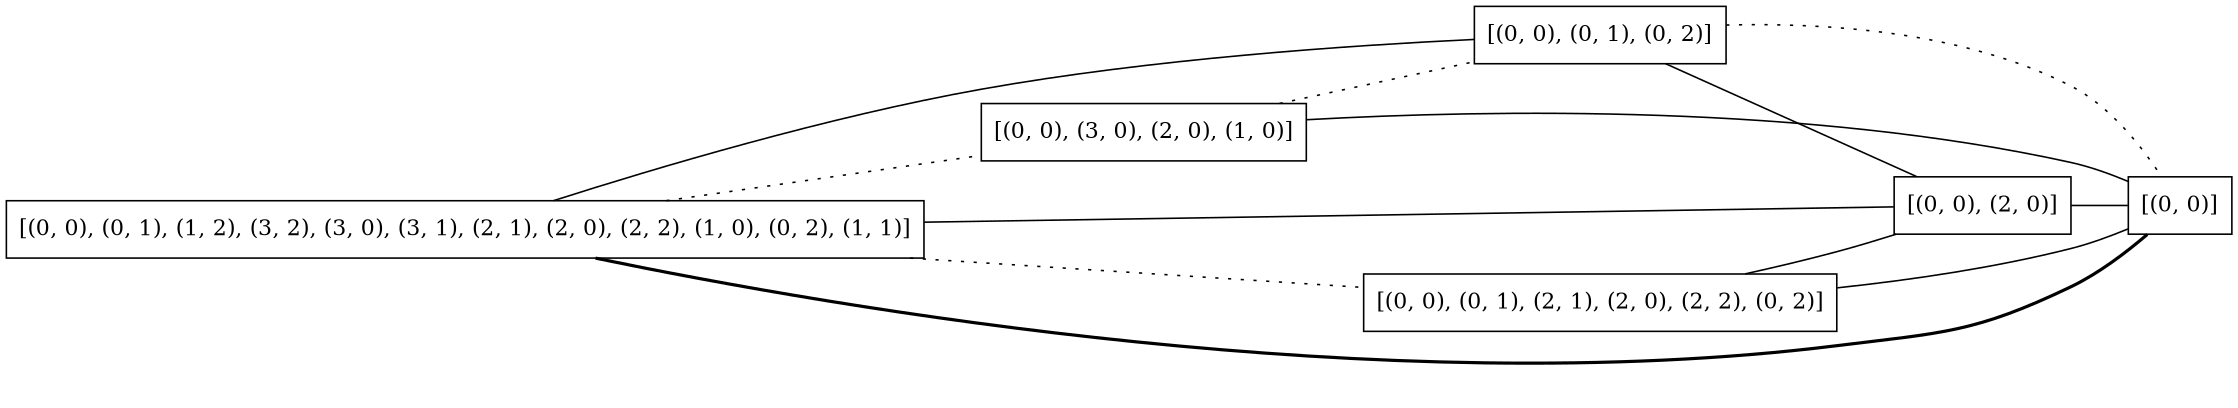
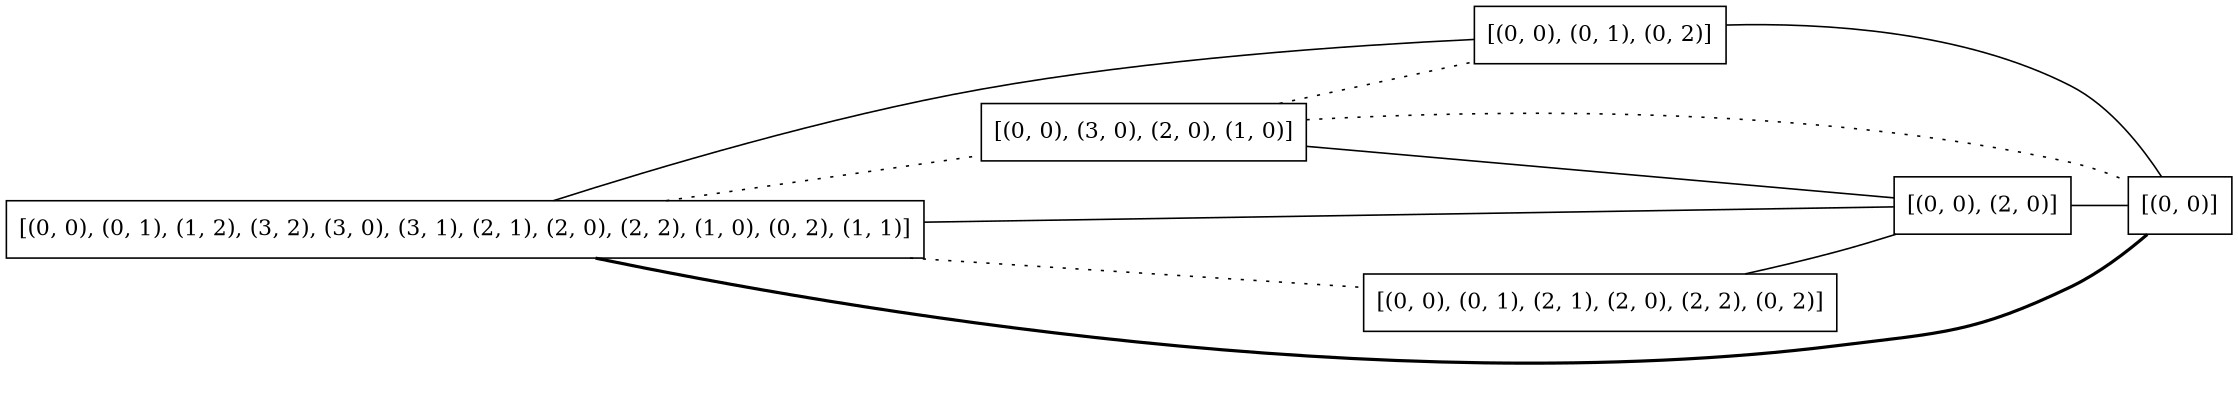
(1966, 48) -> (1966, 48)
(1772, 112) -> (1600, 172)
(1720, 119) -> (1720, 119)
(1985, 267) -> none
